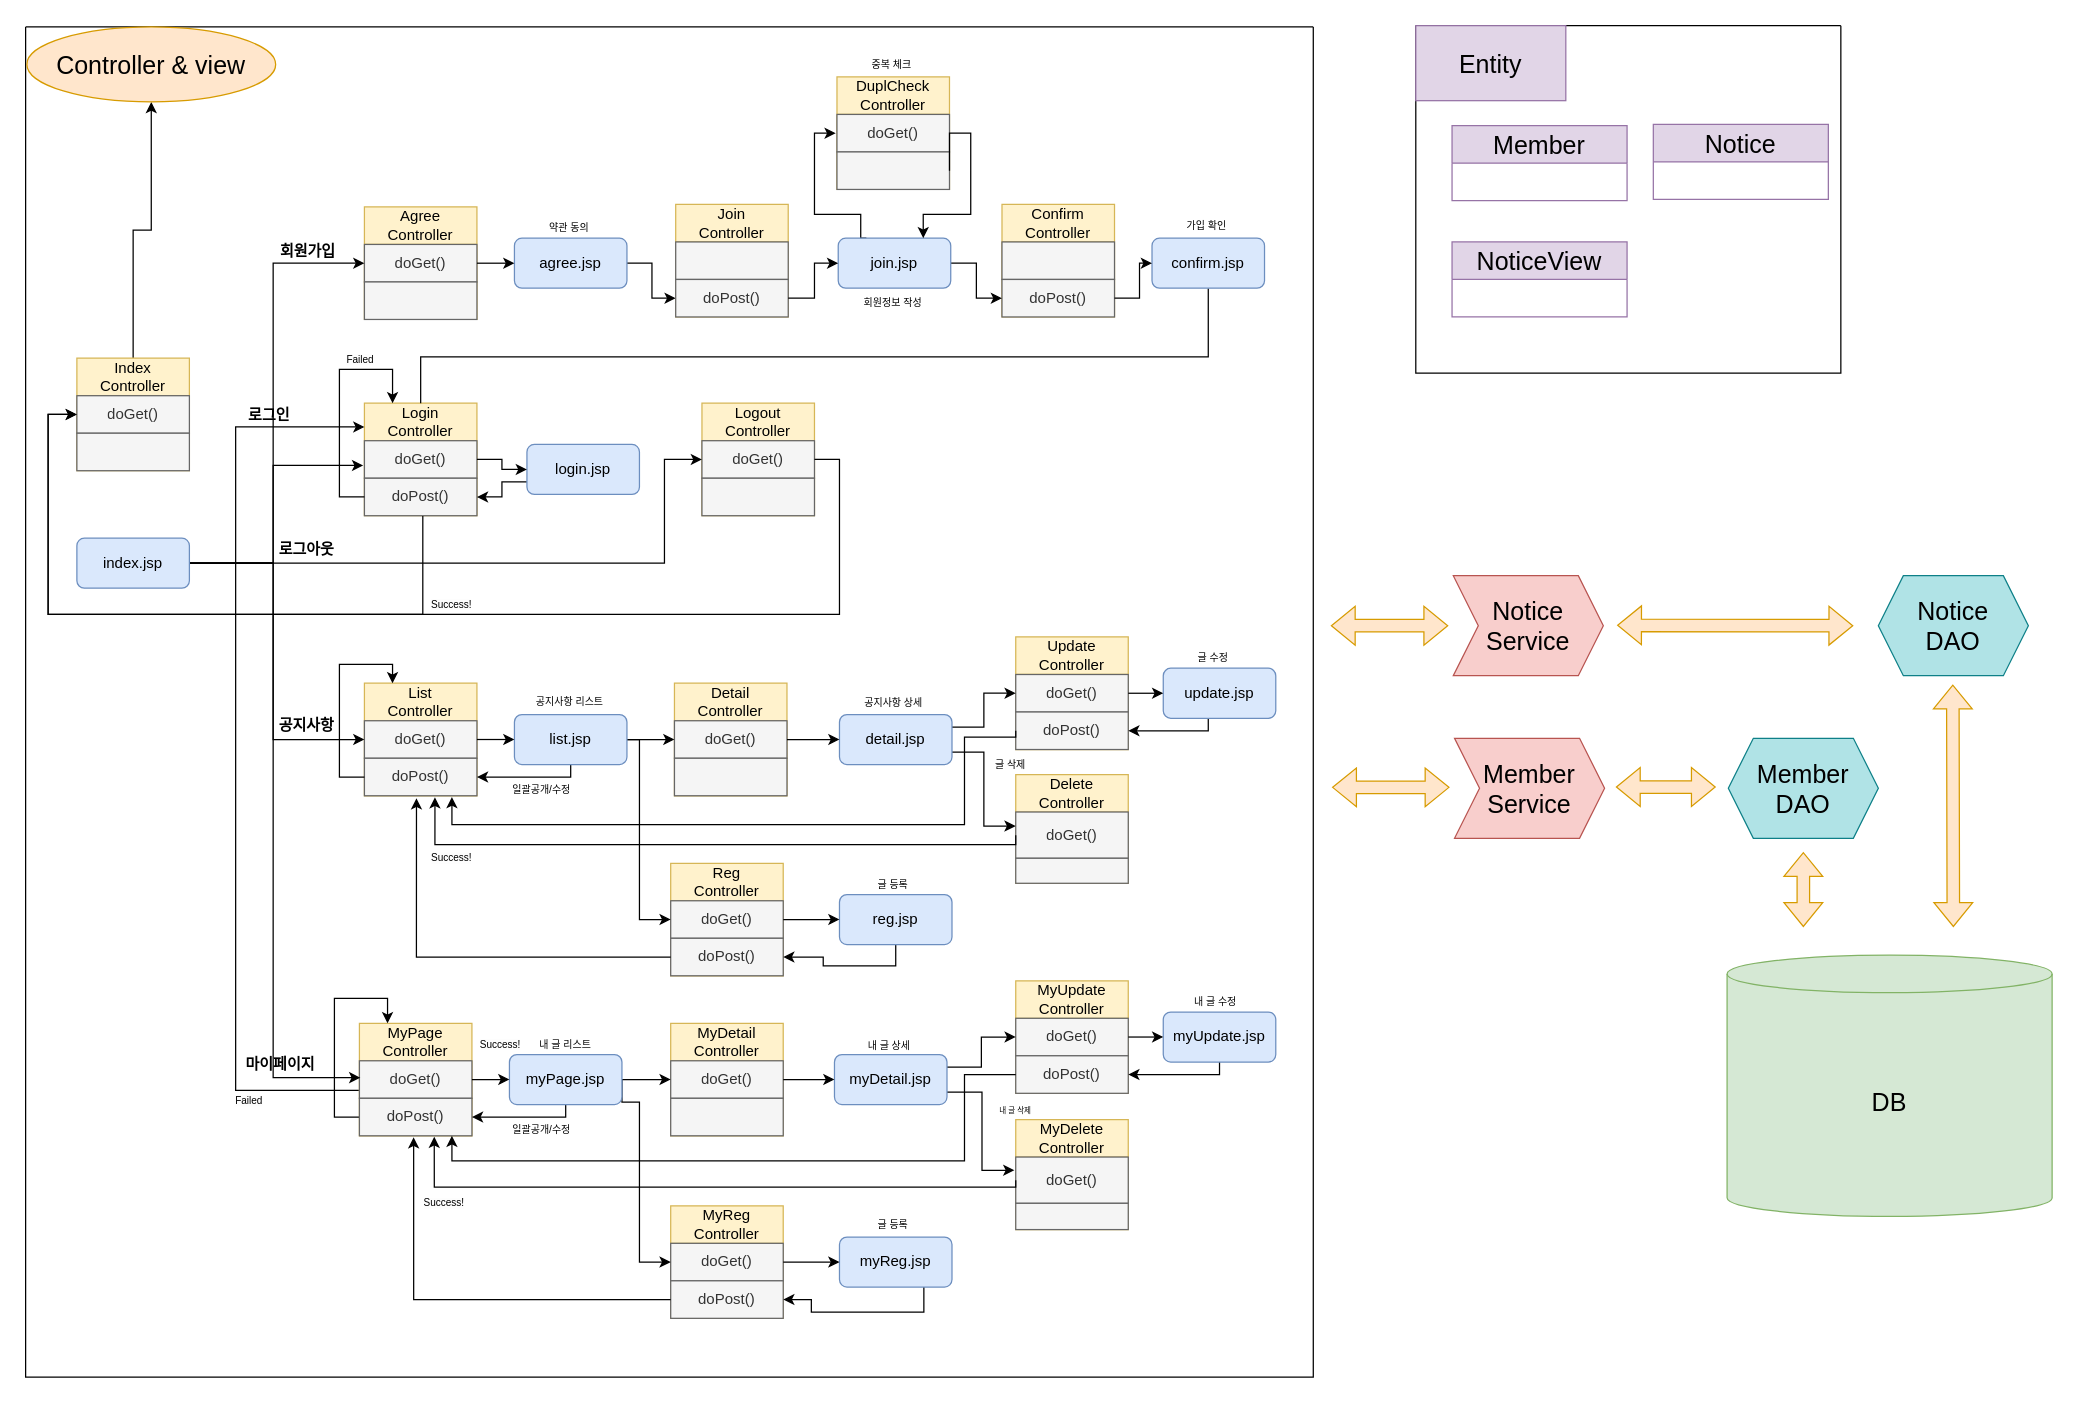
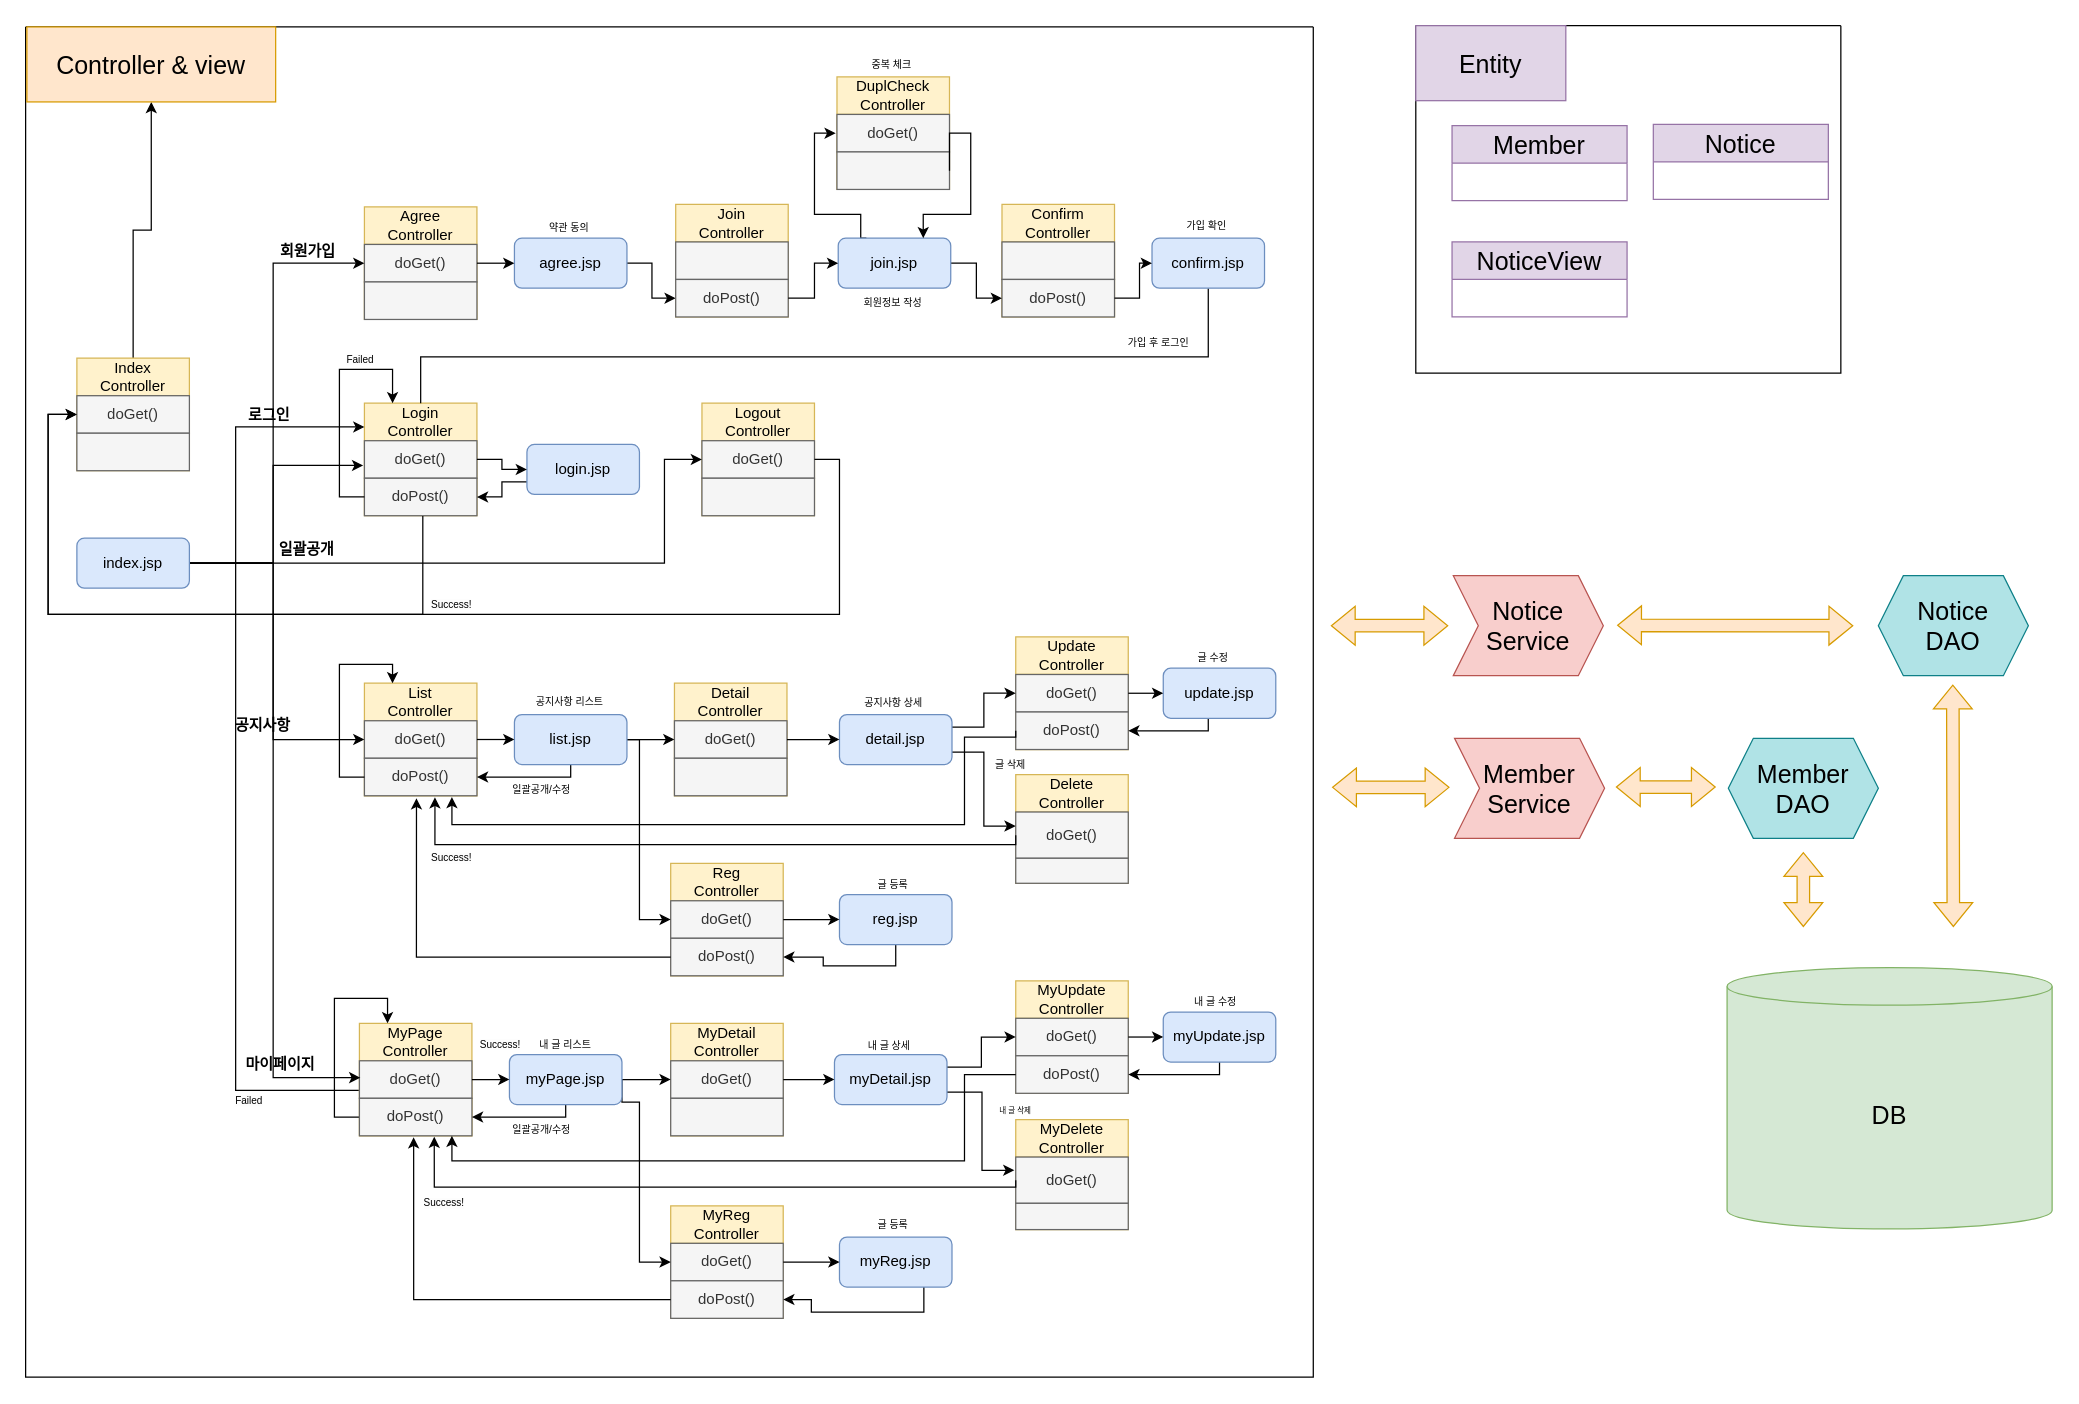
(151, 64) -> (151, 64)
none -> (1159, 343)
(307, 549) -> (307, 549)
(307, 726) -> (263, 726)
(1889, 1086) -> (1889, 1098)
